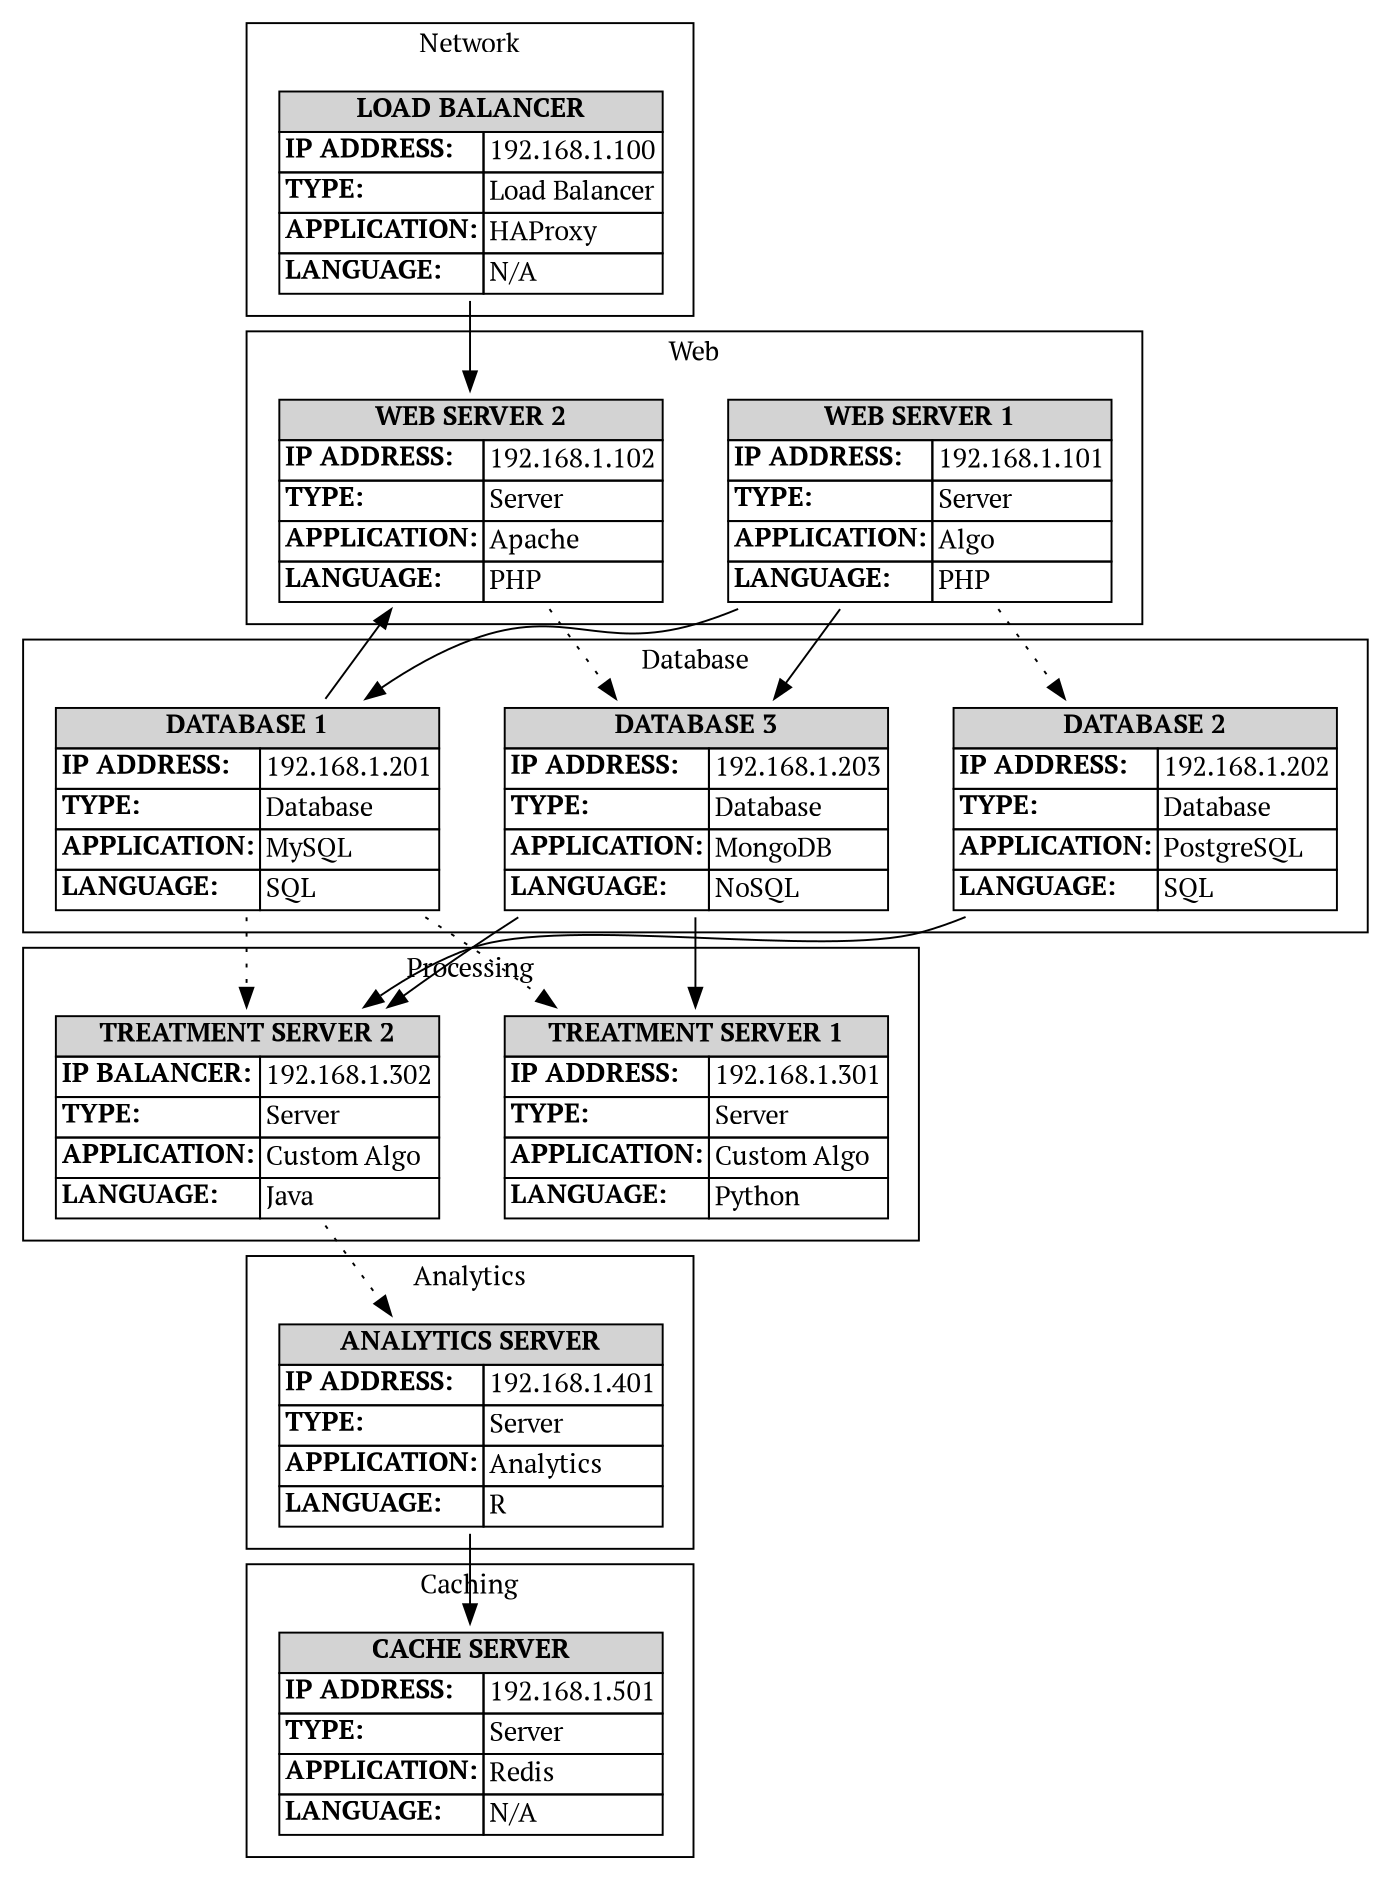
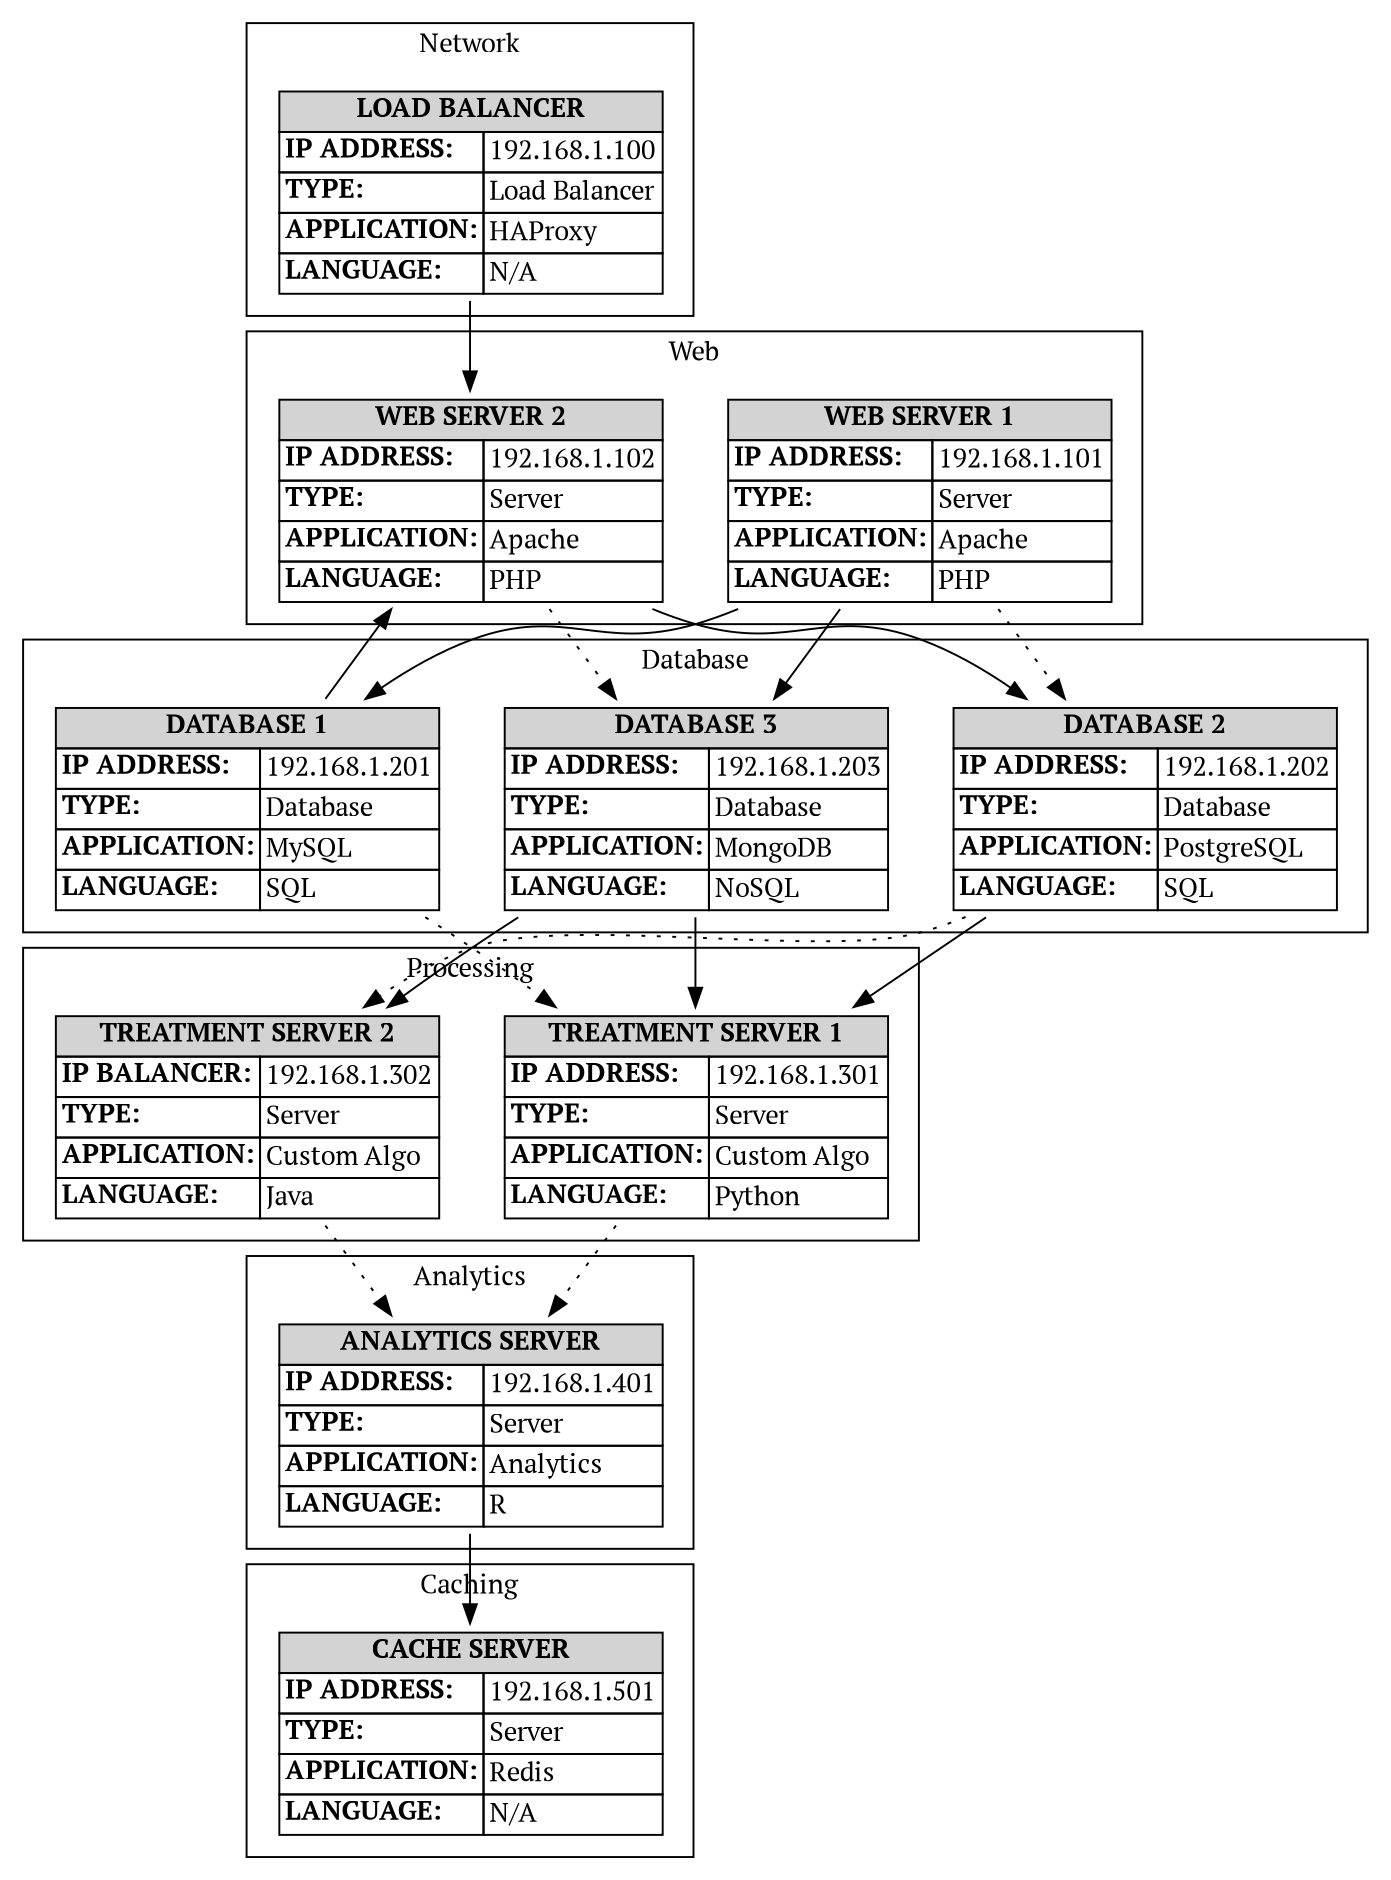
(967, 540) -> (983, 540)
none -> (836, 627)
(668, 937) -> (668, 937)
none -> (931, 955)
(247, 960) -> none
none -> (585, 1268)
